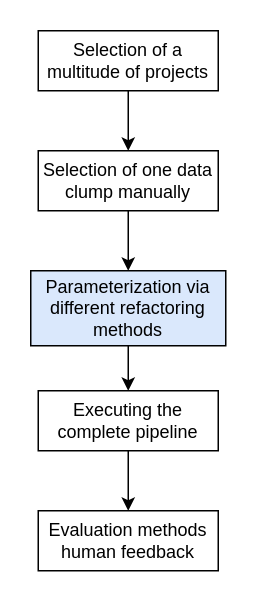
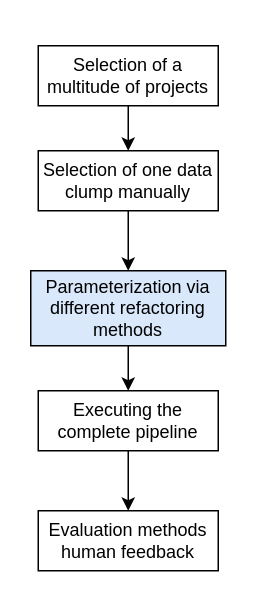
(128, 61) -> (128, 76)
